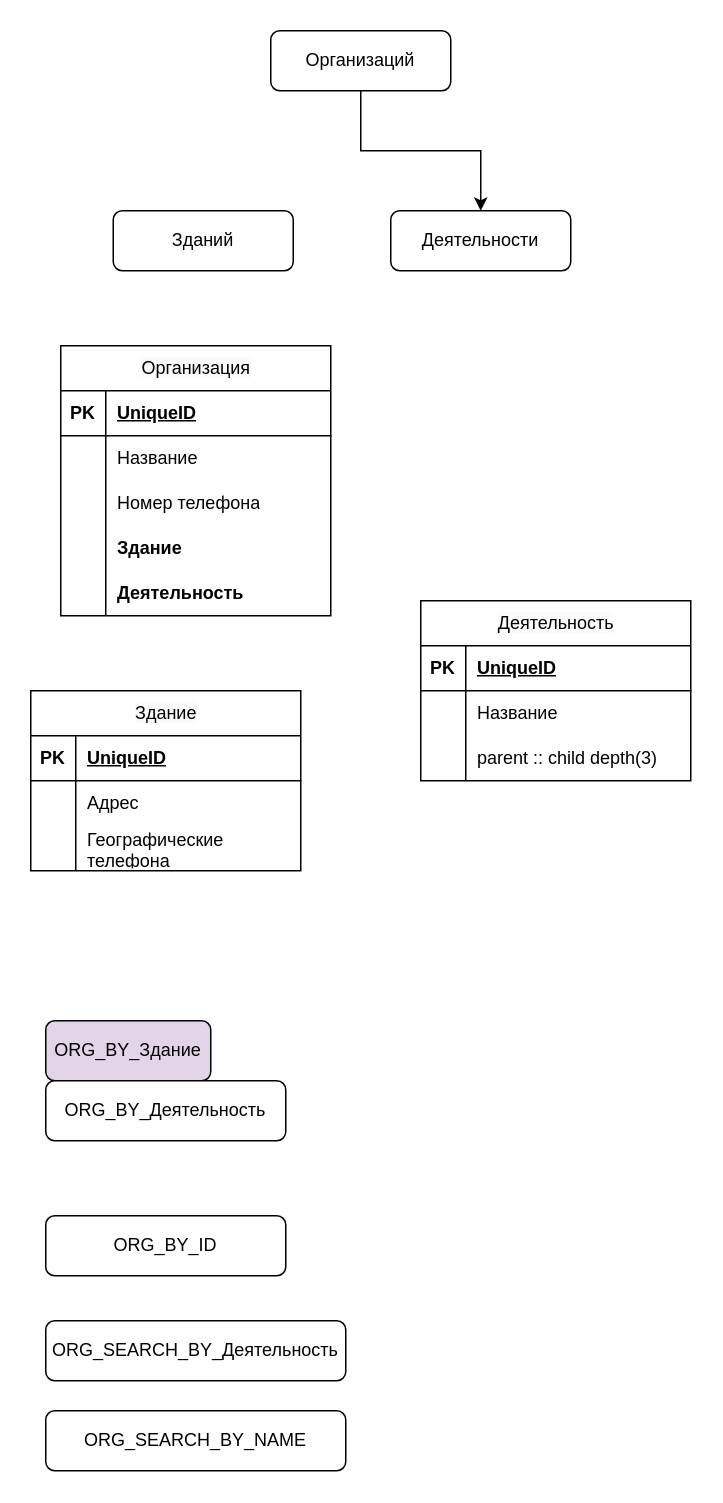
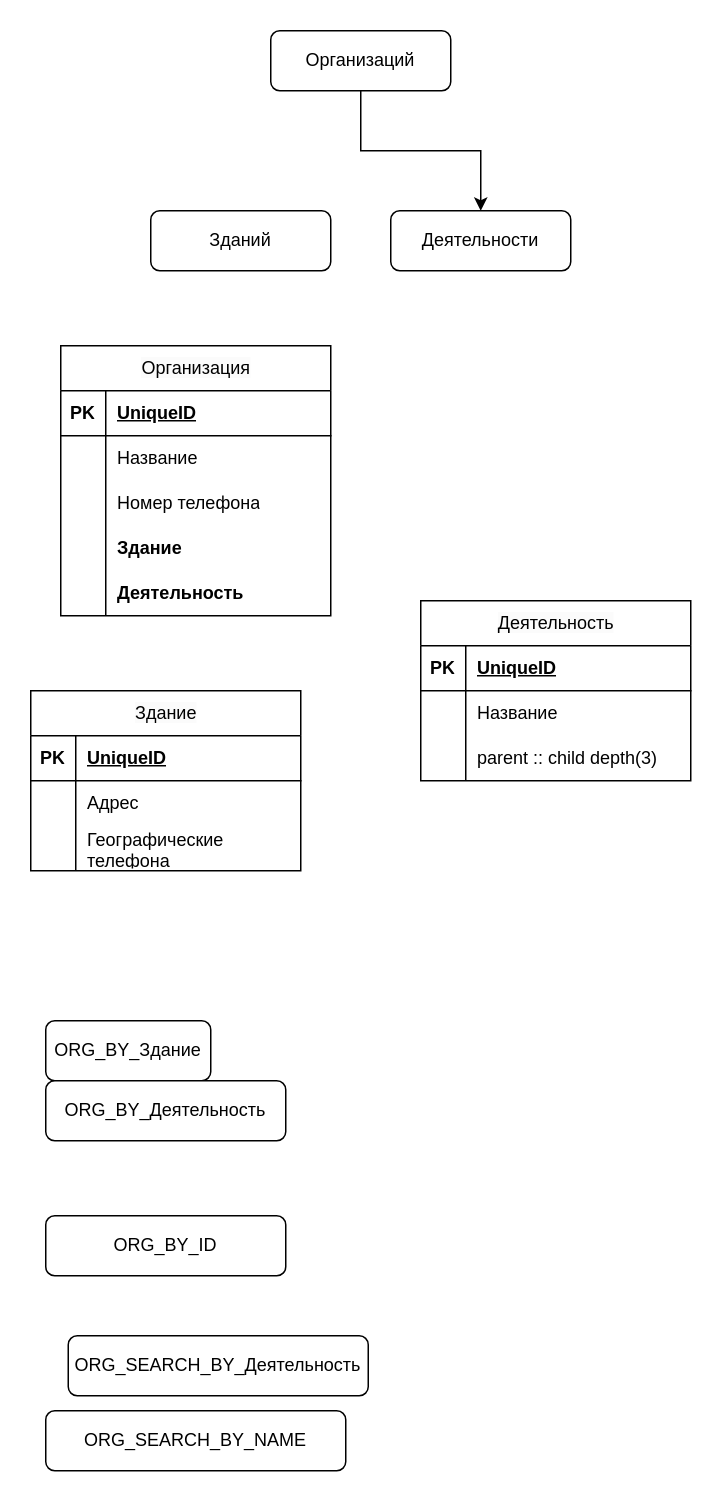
(203, 241) -> (241, 241)
(128, 1051) -> (128, 1051)
(196, 1351) -> (218, 1366)
